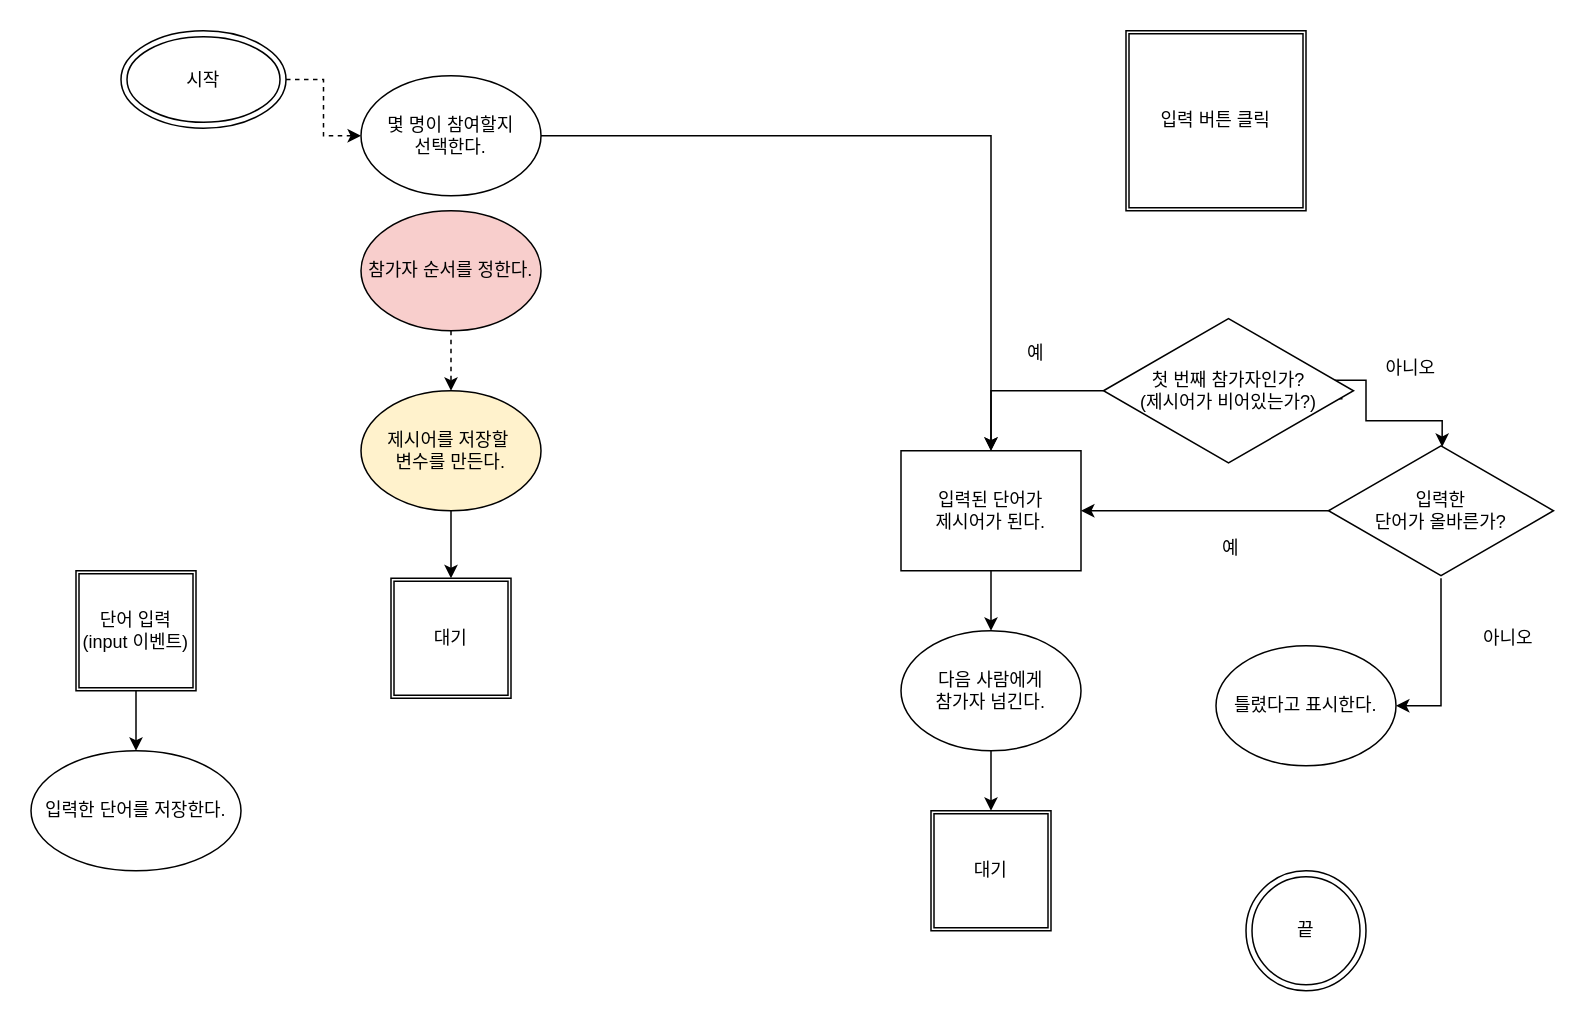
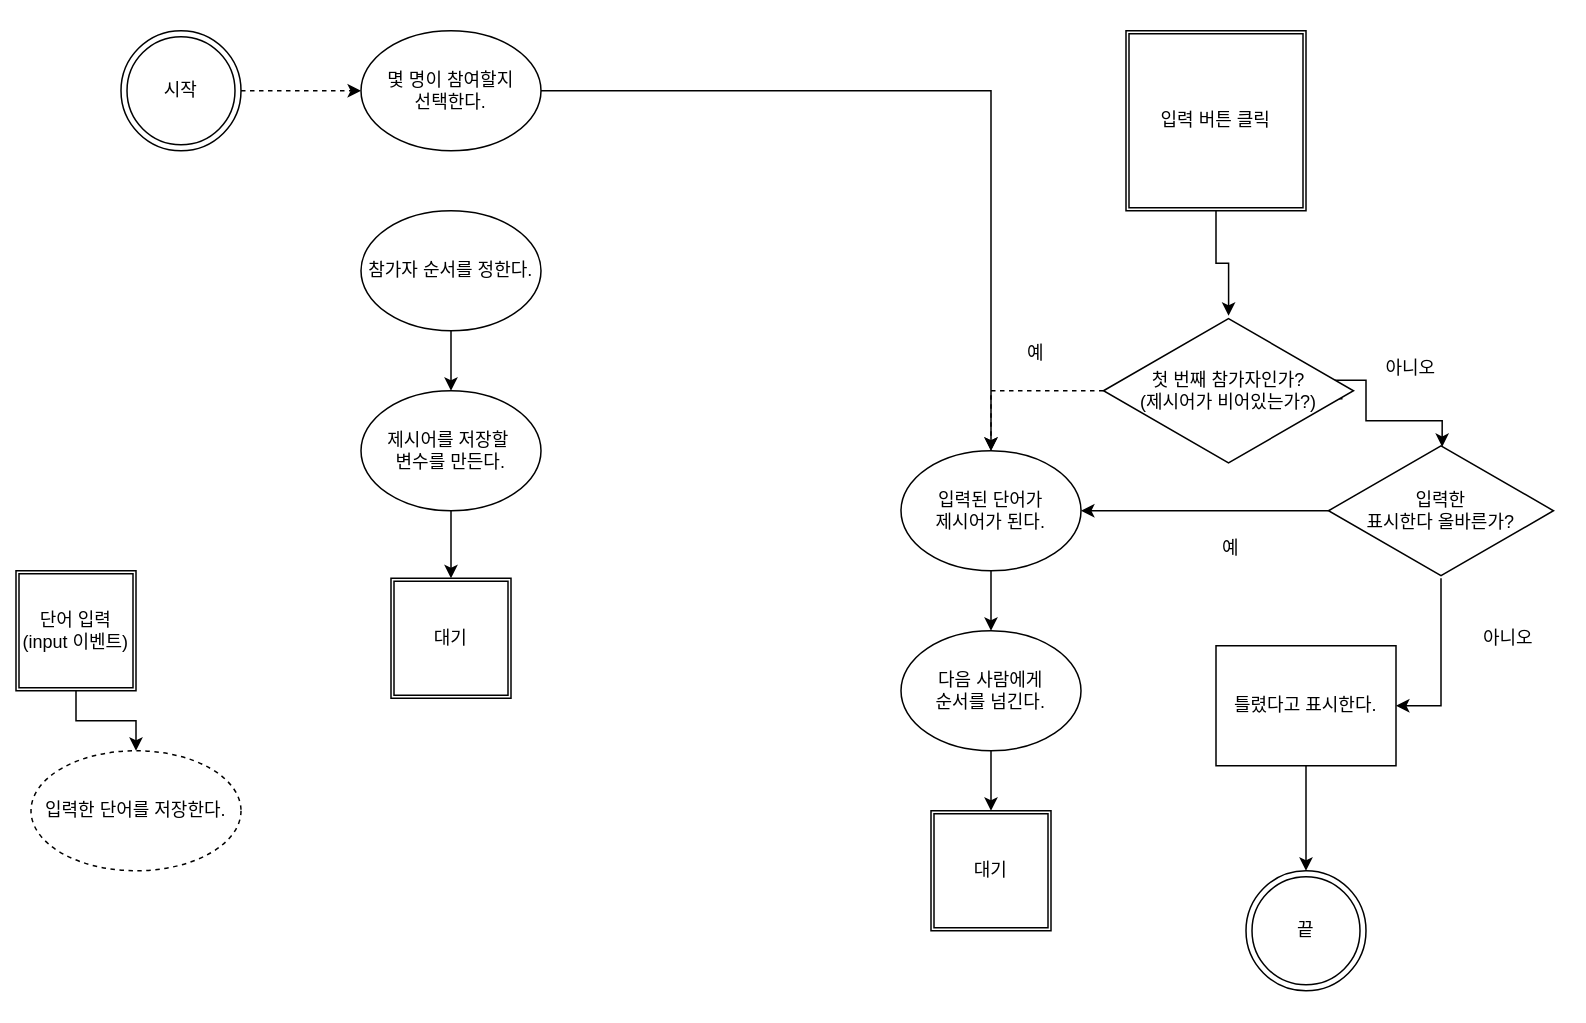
(203, 80) -> (181, 91)
(451, 136) -> (451, 91)
none -> (1217, 263)
(451, 271) -> (451, 271)
(451, 355) -> (451, 355)
(1048, 391) -> (1048, 391)
(451, 451) -> (451, 451)
(991, 511) -> (991, 511)
(1441, 511) -> (1441, 511)
(136, 631) -> (76, 631)
(991, 691) -> (991, 691)
(1306, 706) -> (1306, 706)
(136, 811) -> (136, 811)
none -> (1306, 813)
